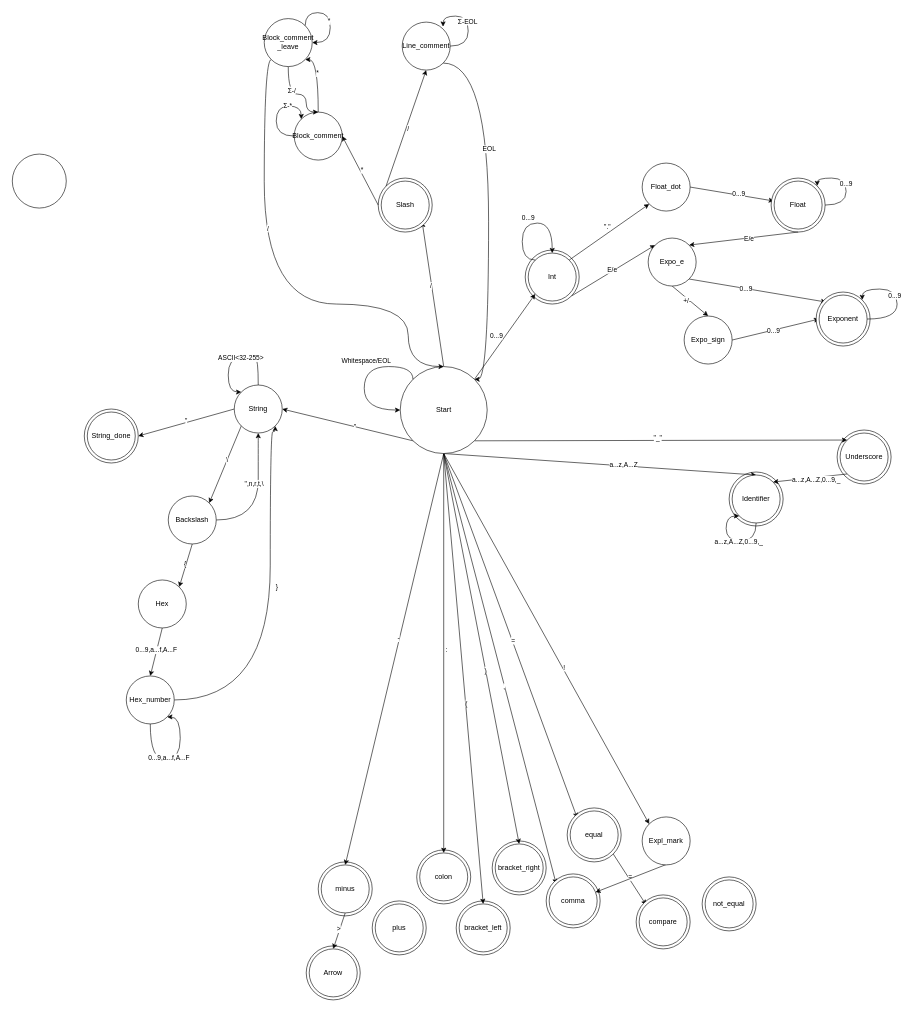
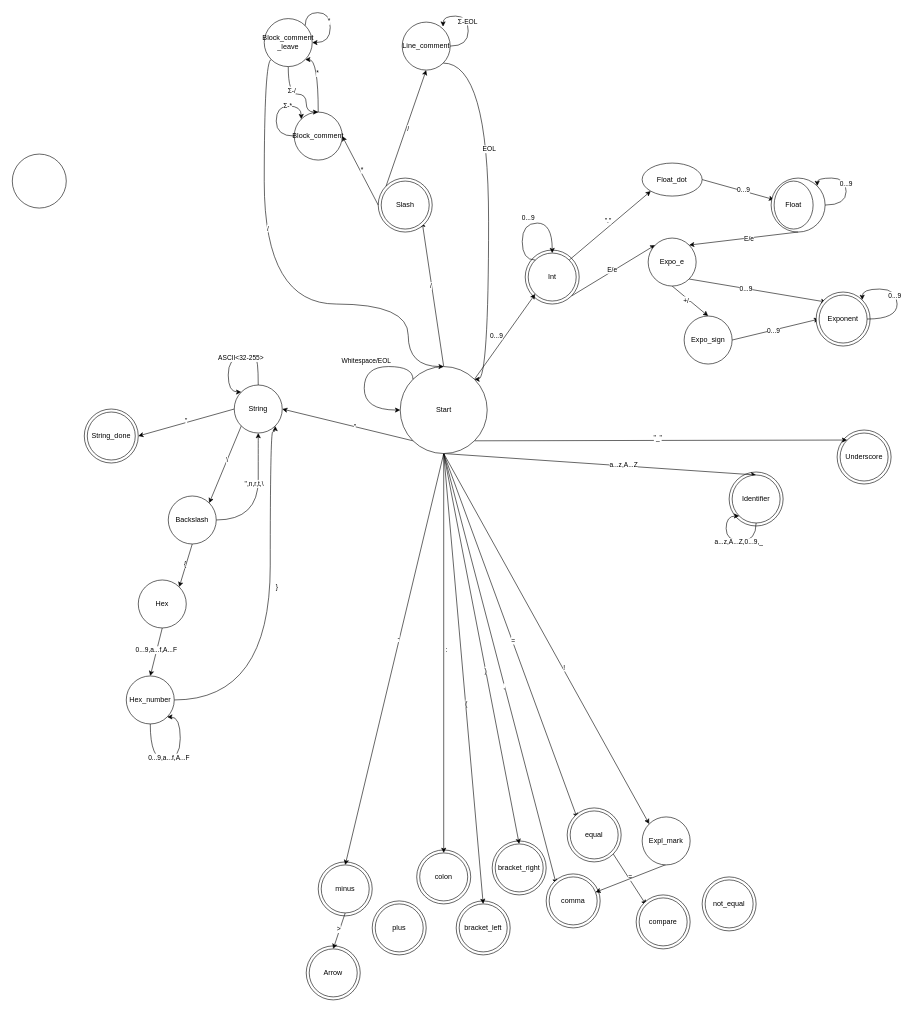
(666, 187) -> (672, 179)
(798, 205) -> (794, 205)
(811, 478) -> none
